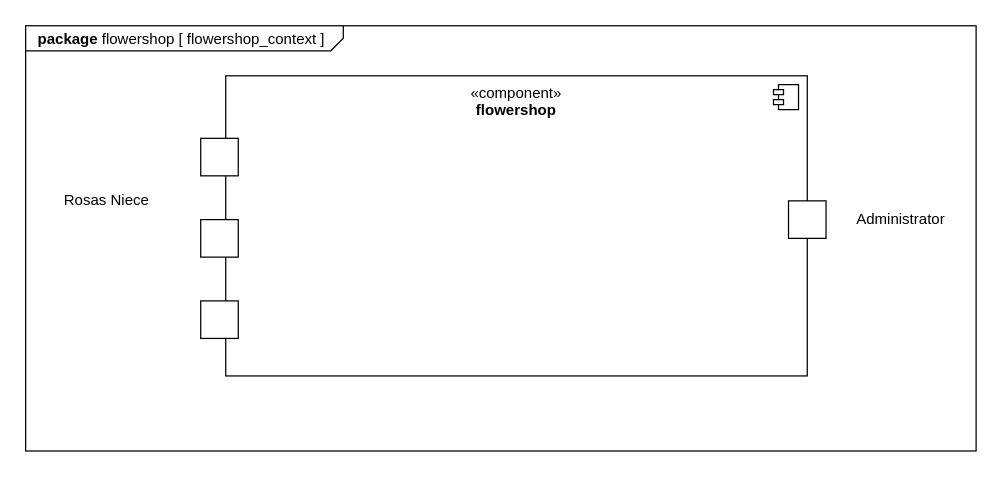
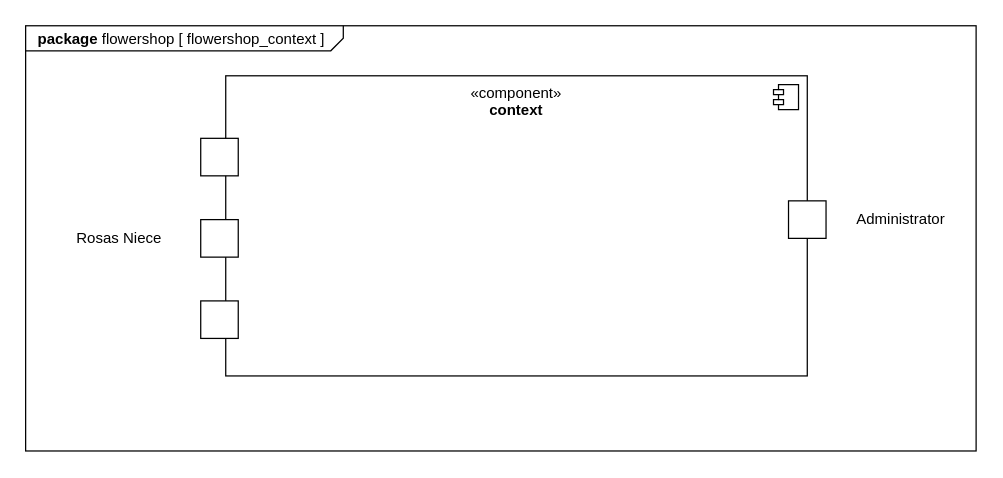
(516, 102) -> (516, 102)
(107, 201) -> (119, 238)
